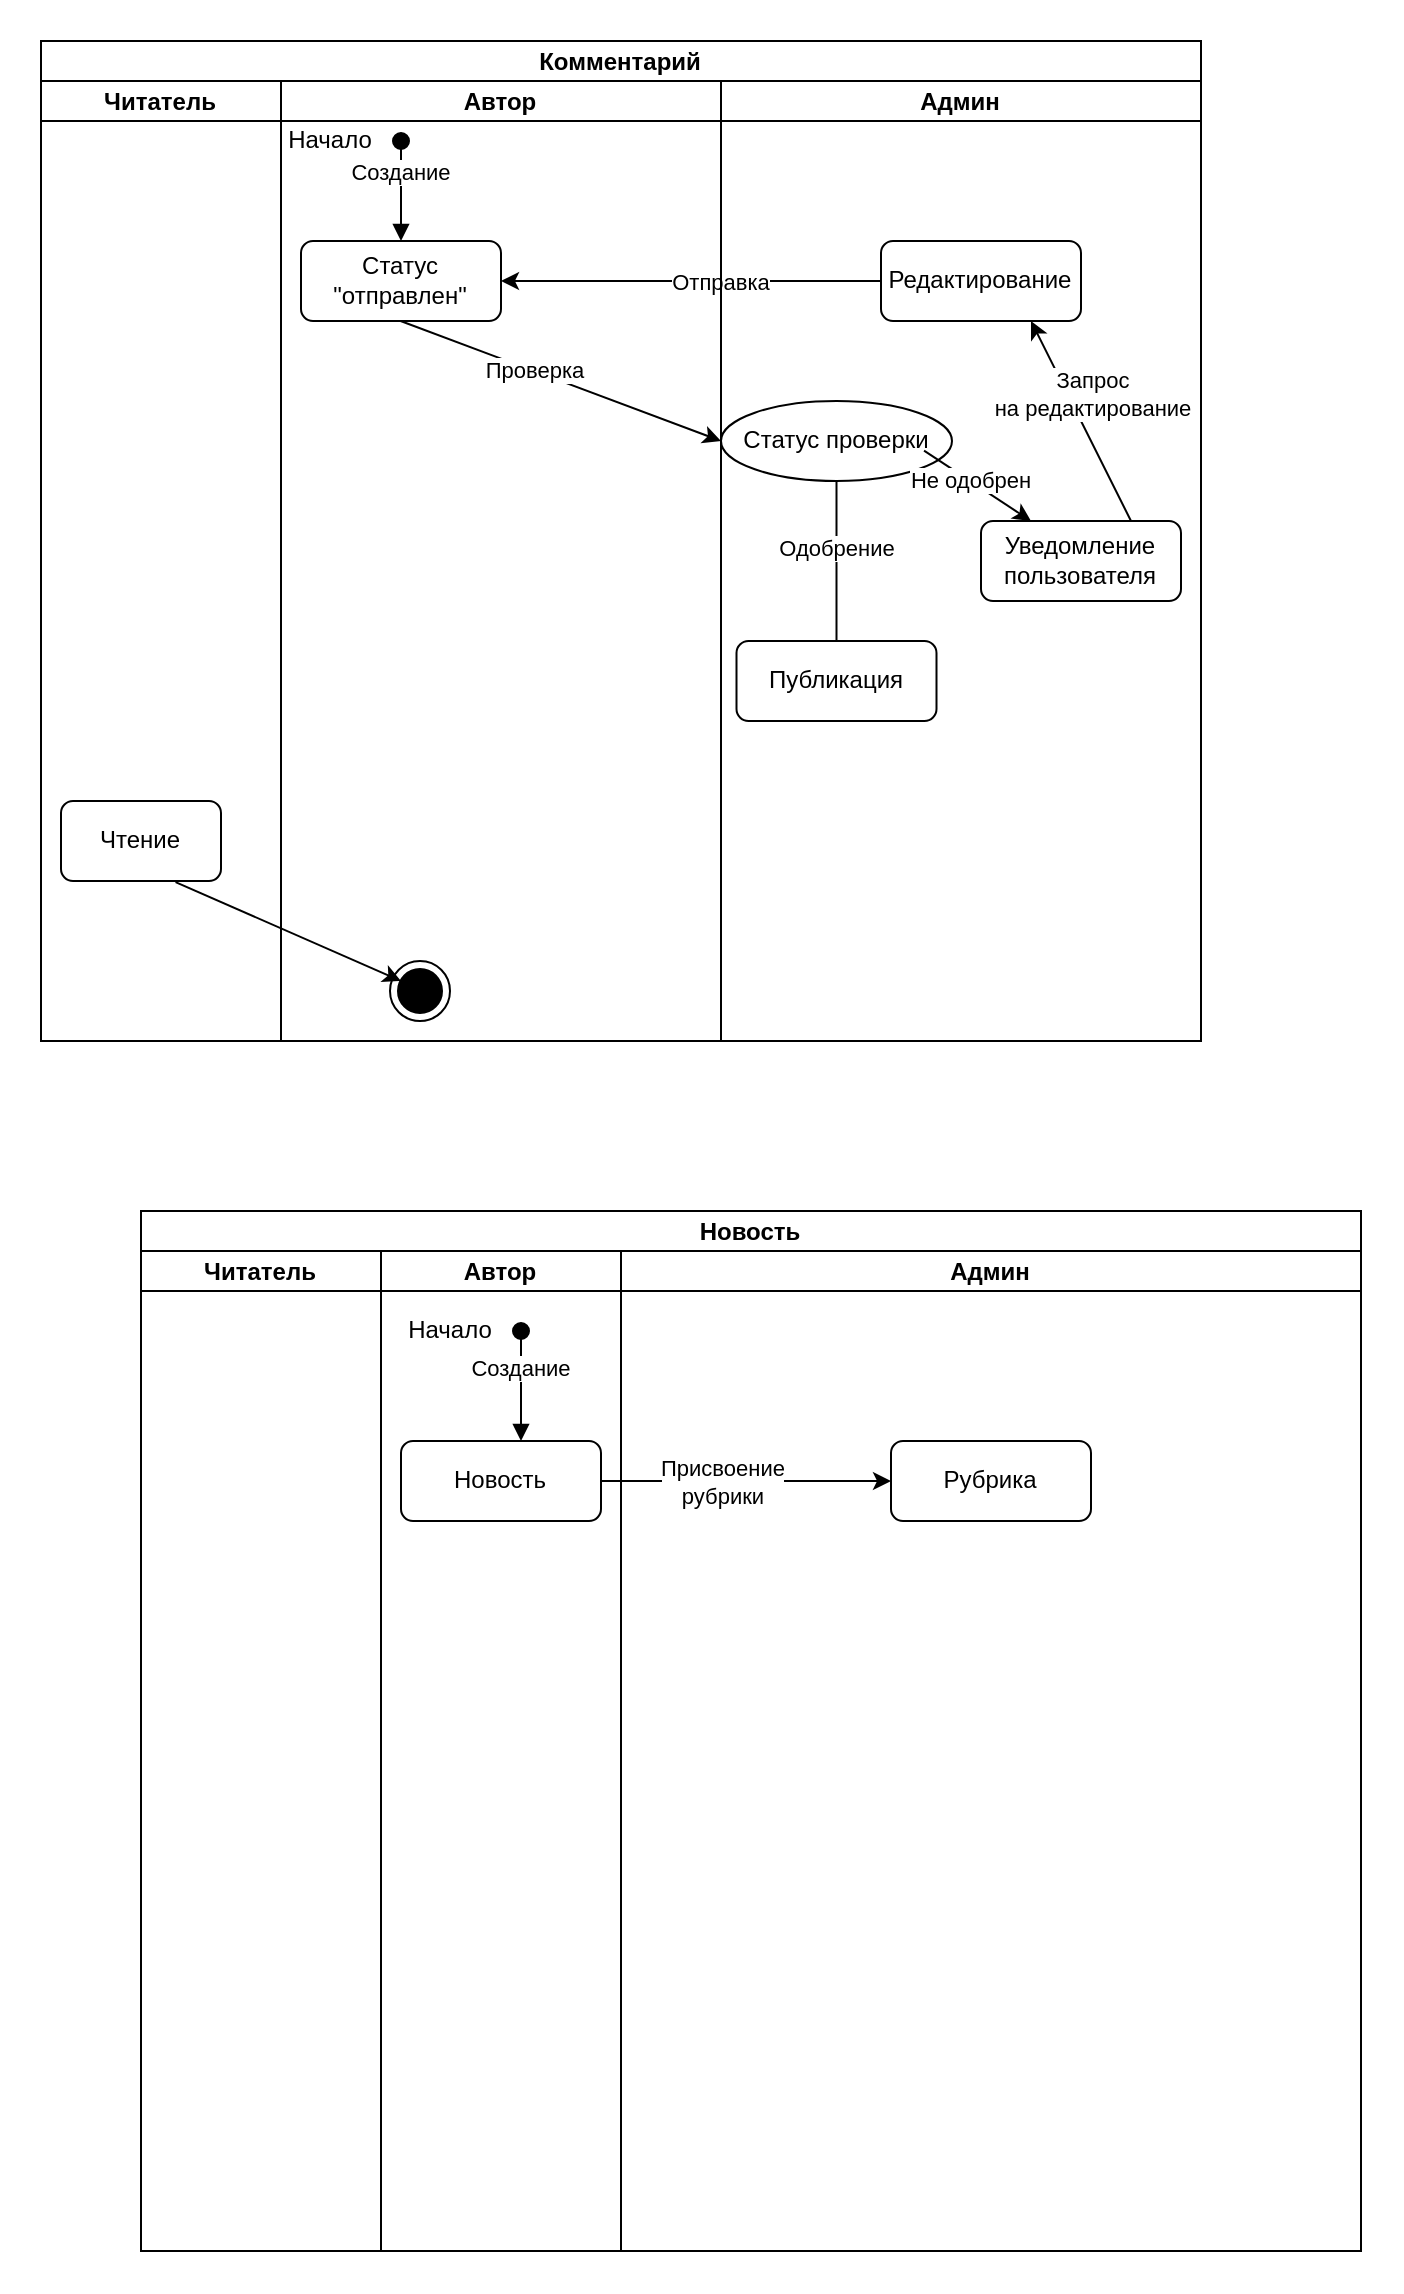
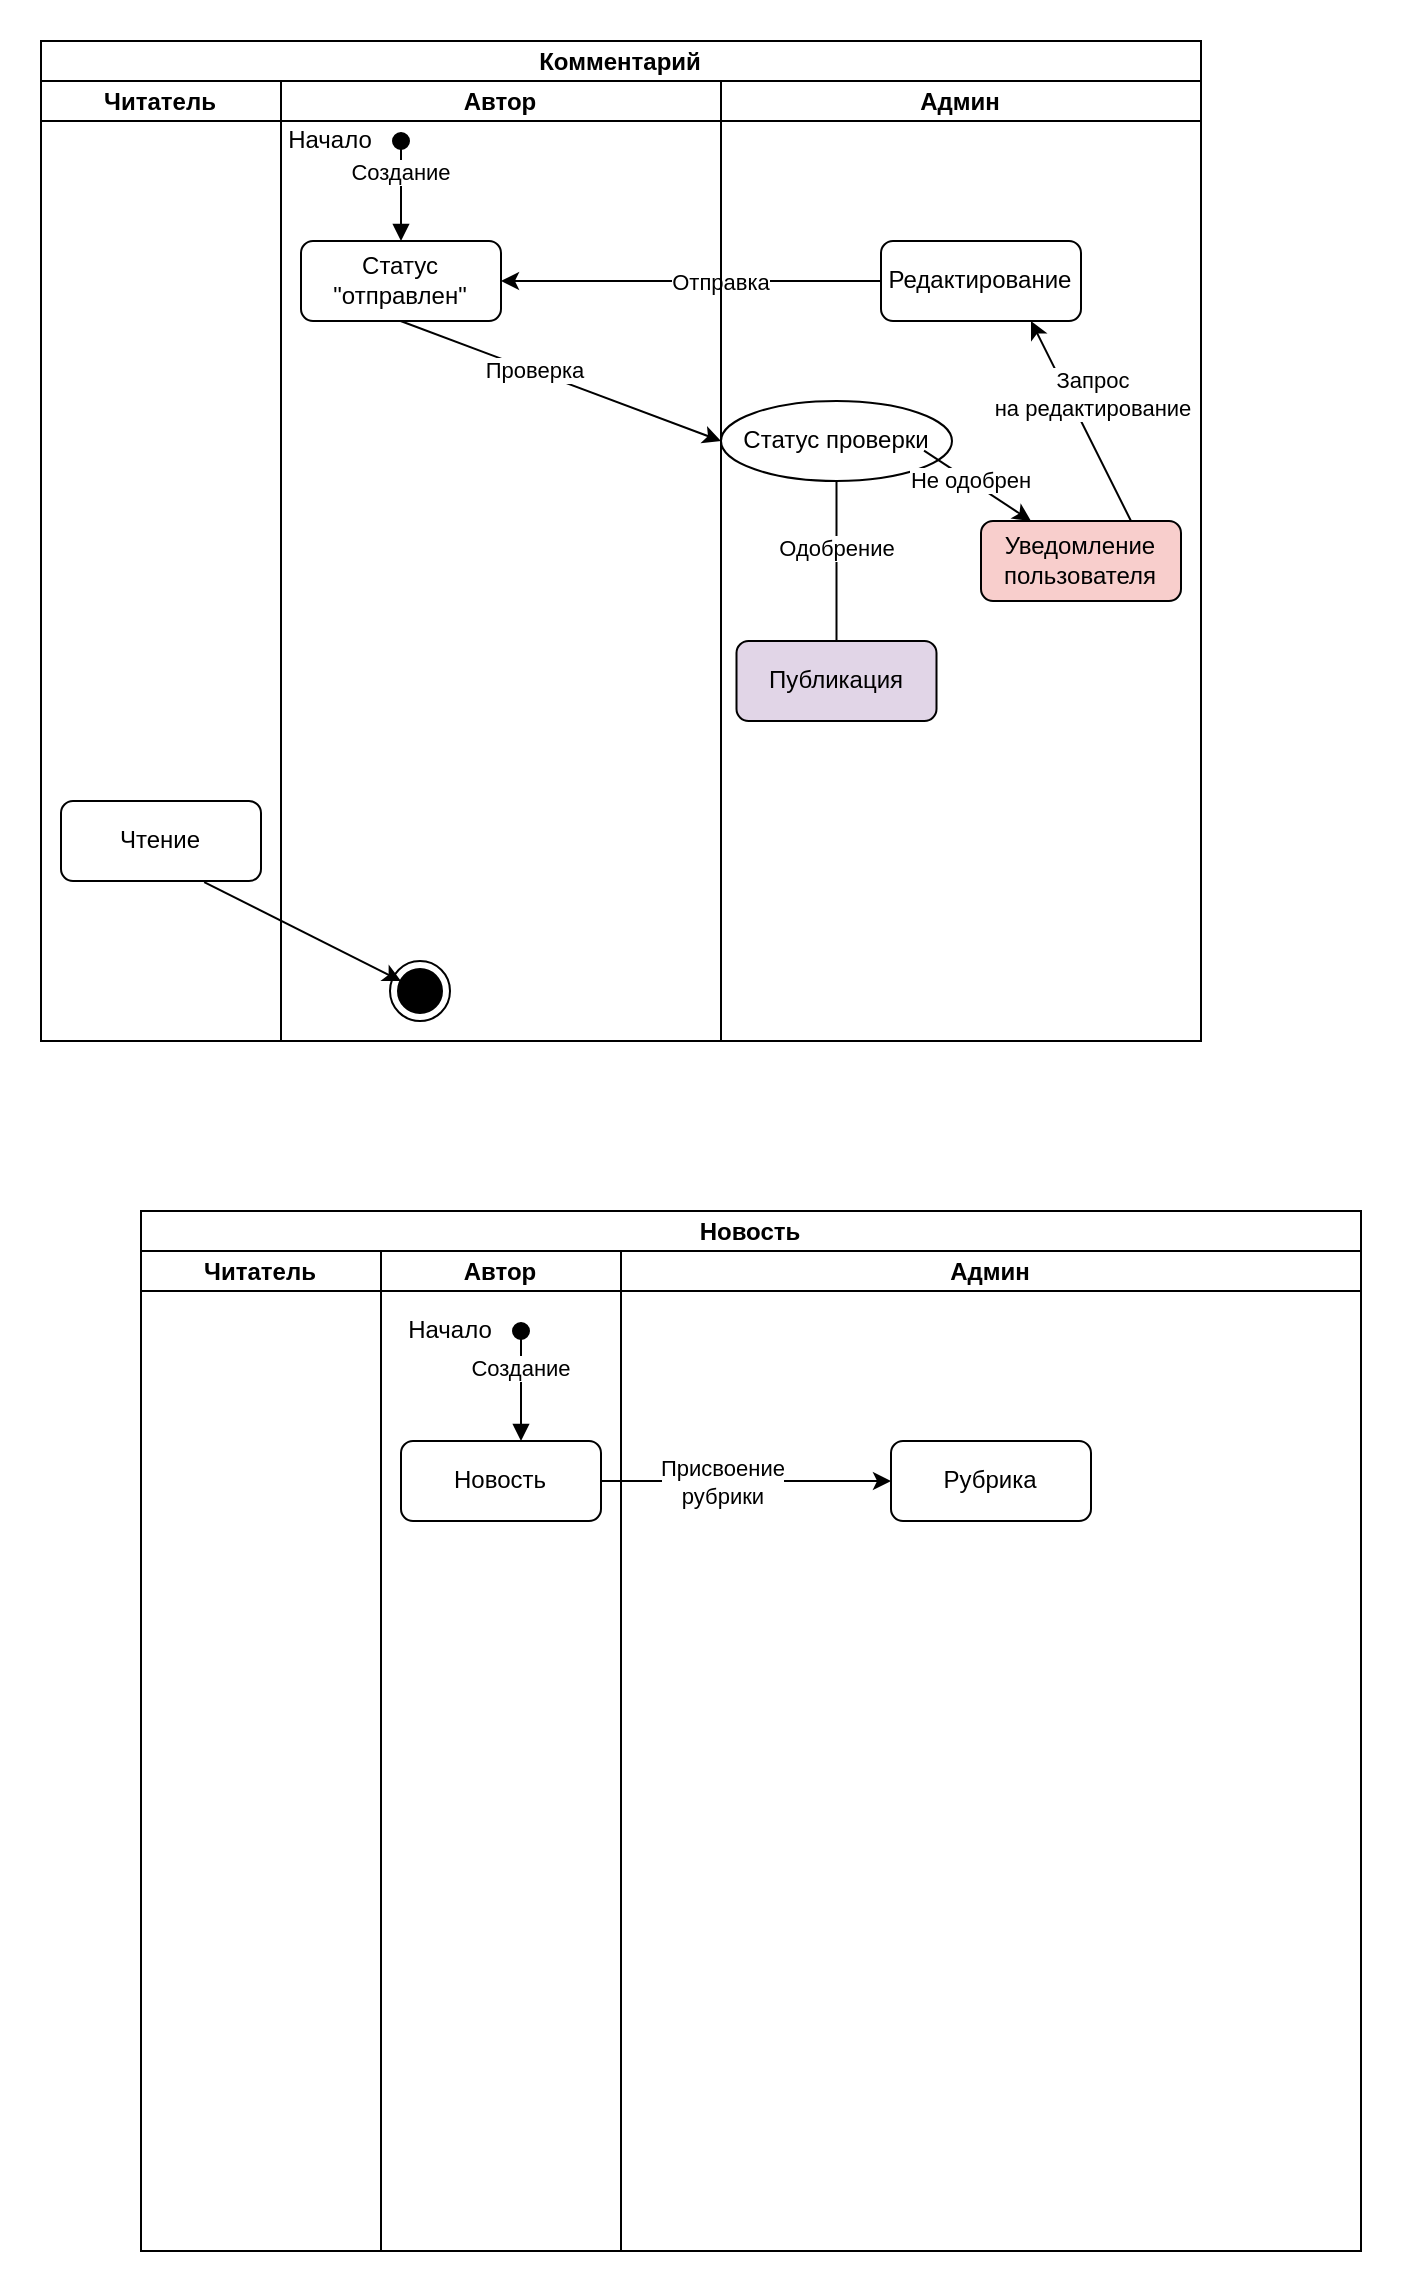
(1081, 561) -> (1081, 561)
(837, 681) -> (837, 681)
(141, 841) -> (161, 841)
